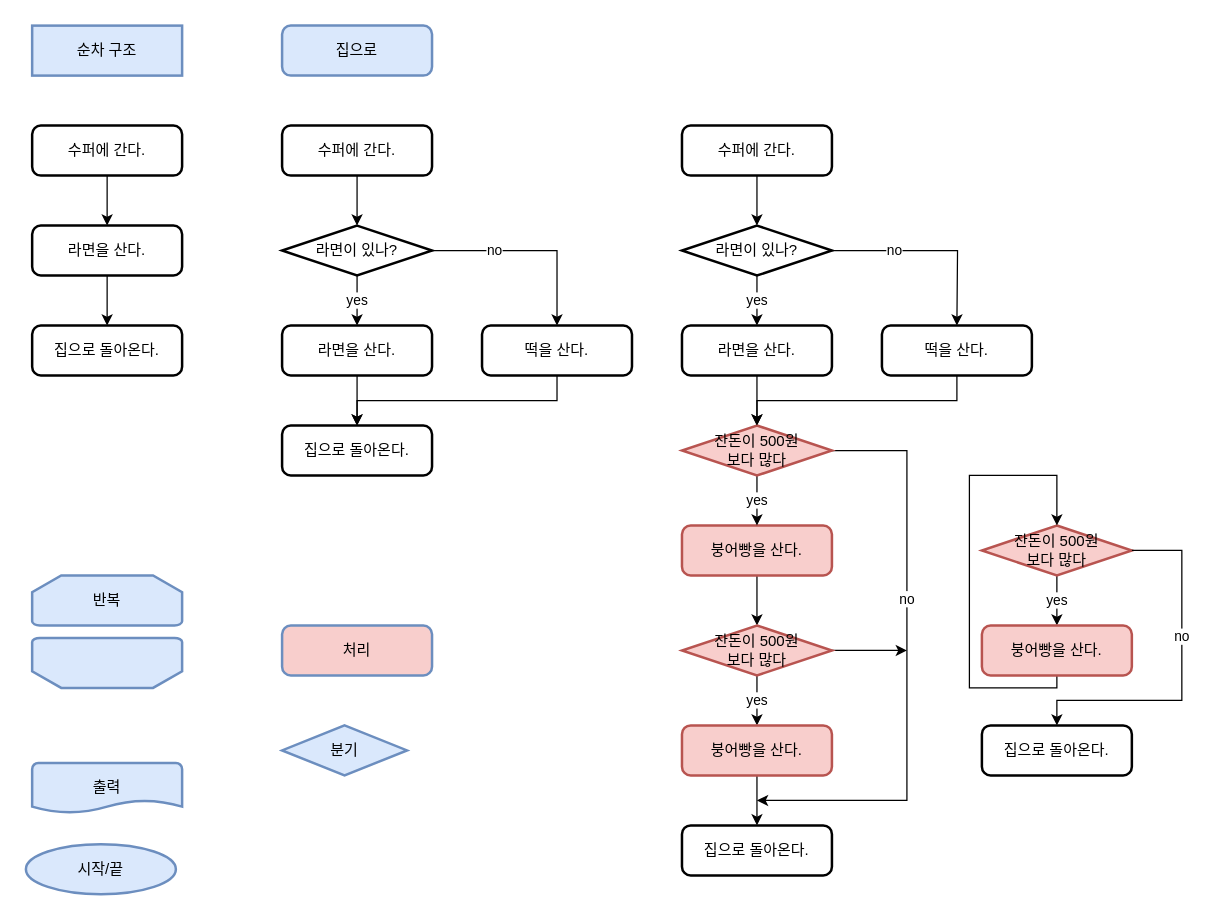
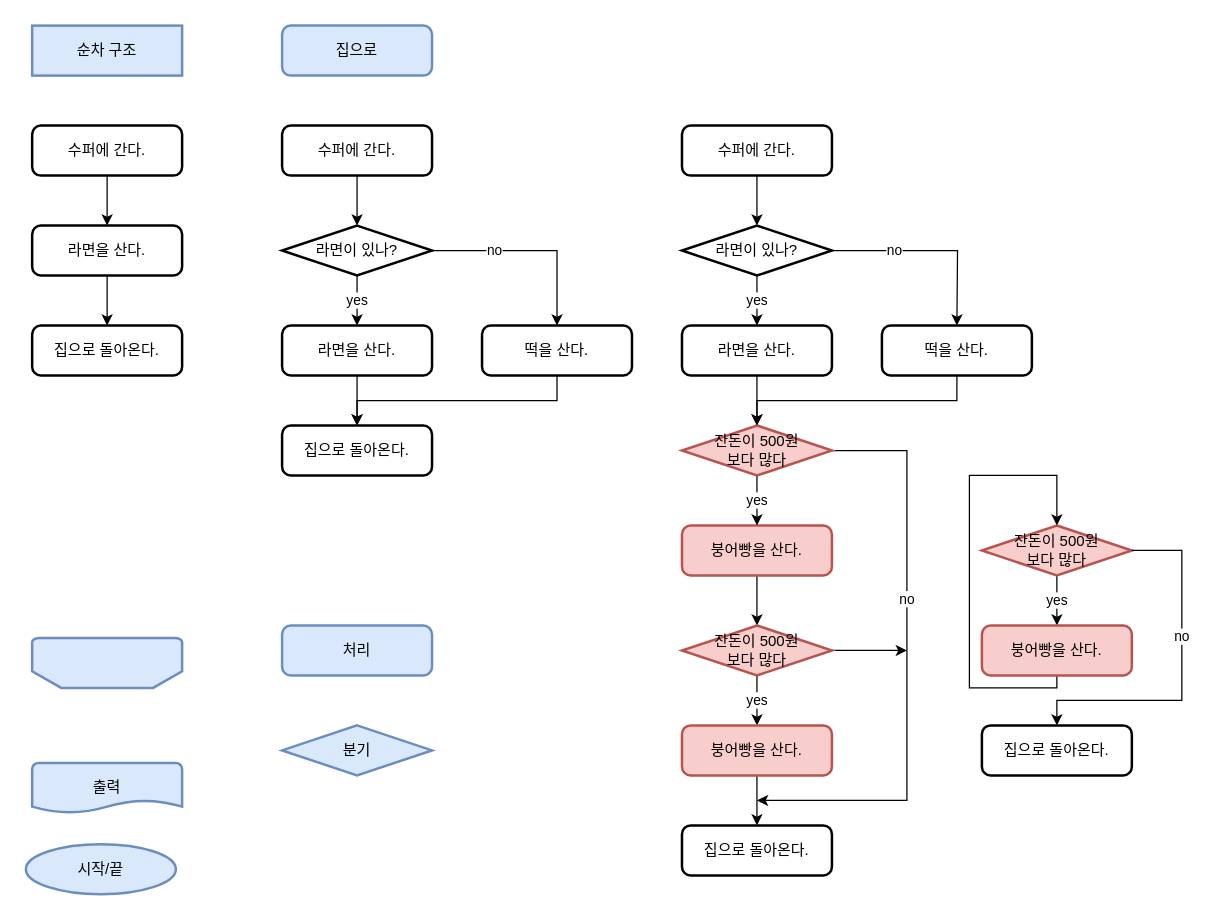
(107, 601) -> none
(357, 651) -> (357, 651)
(344, 751) -> (357, 751)
